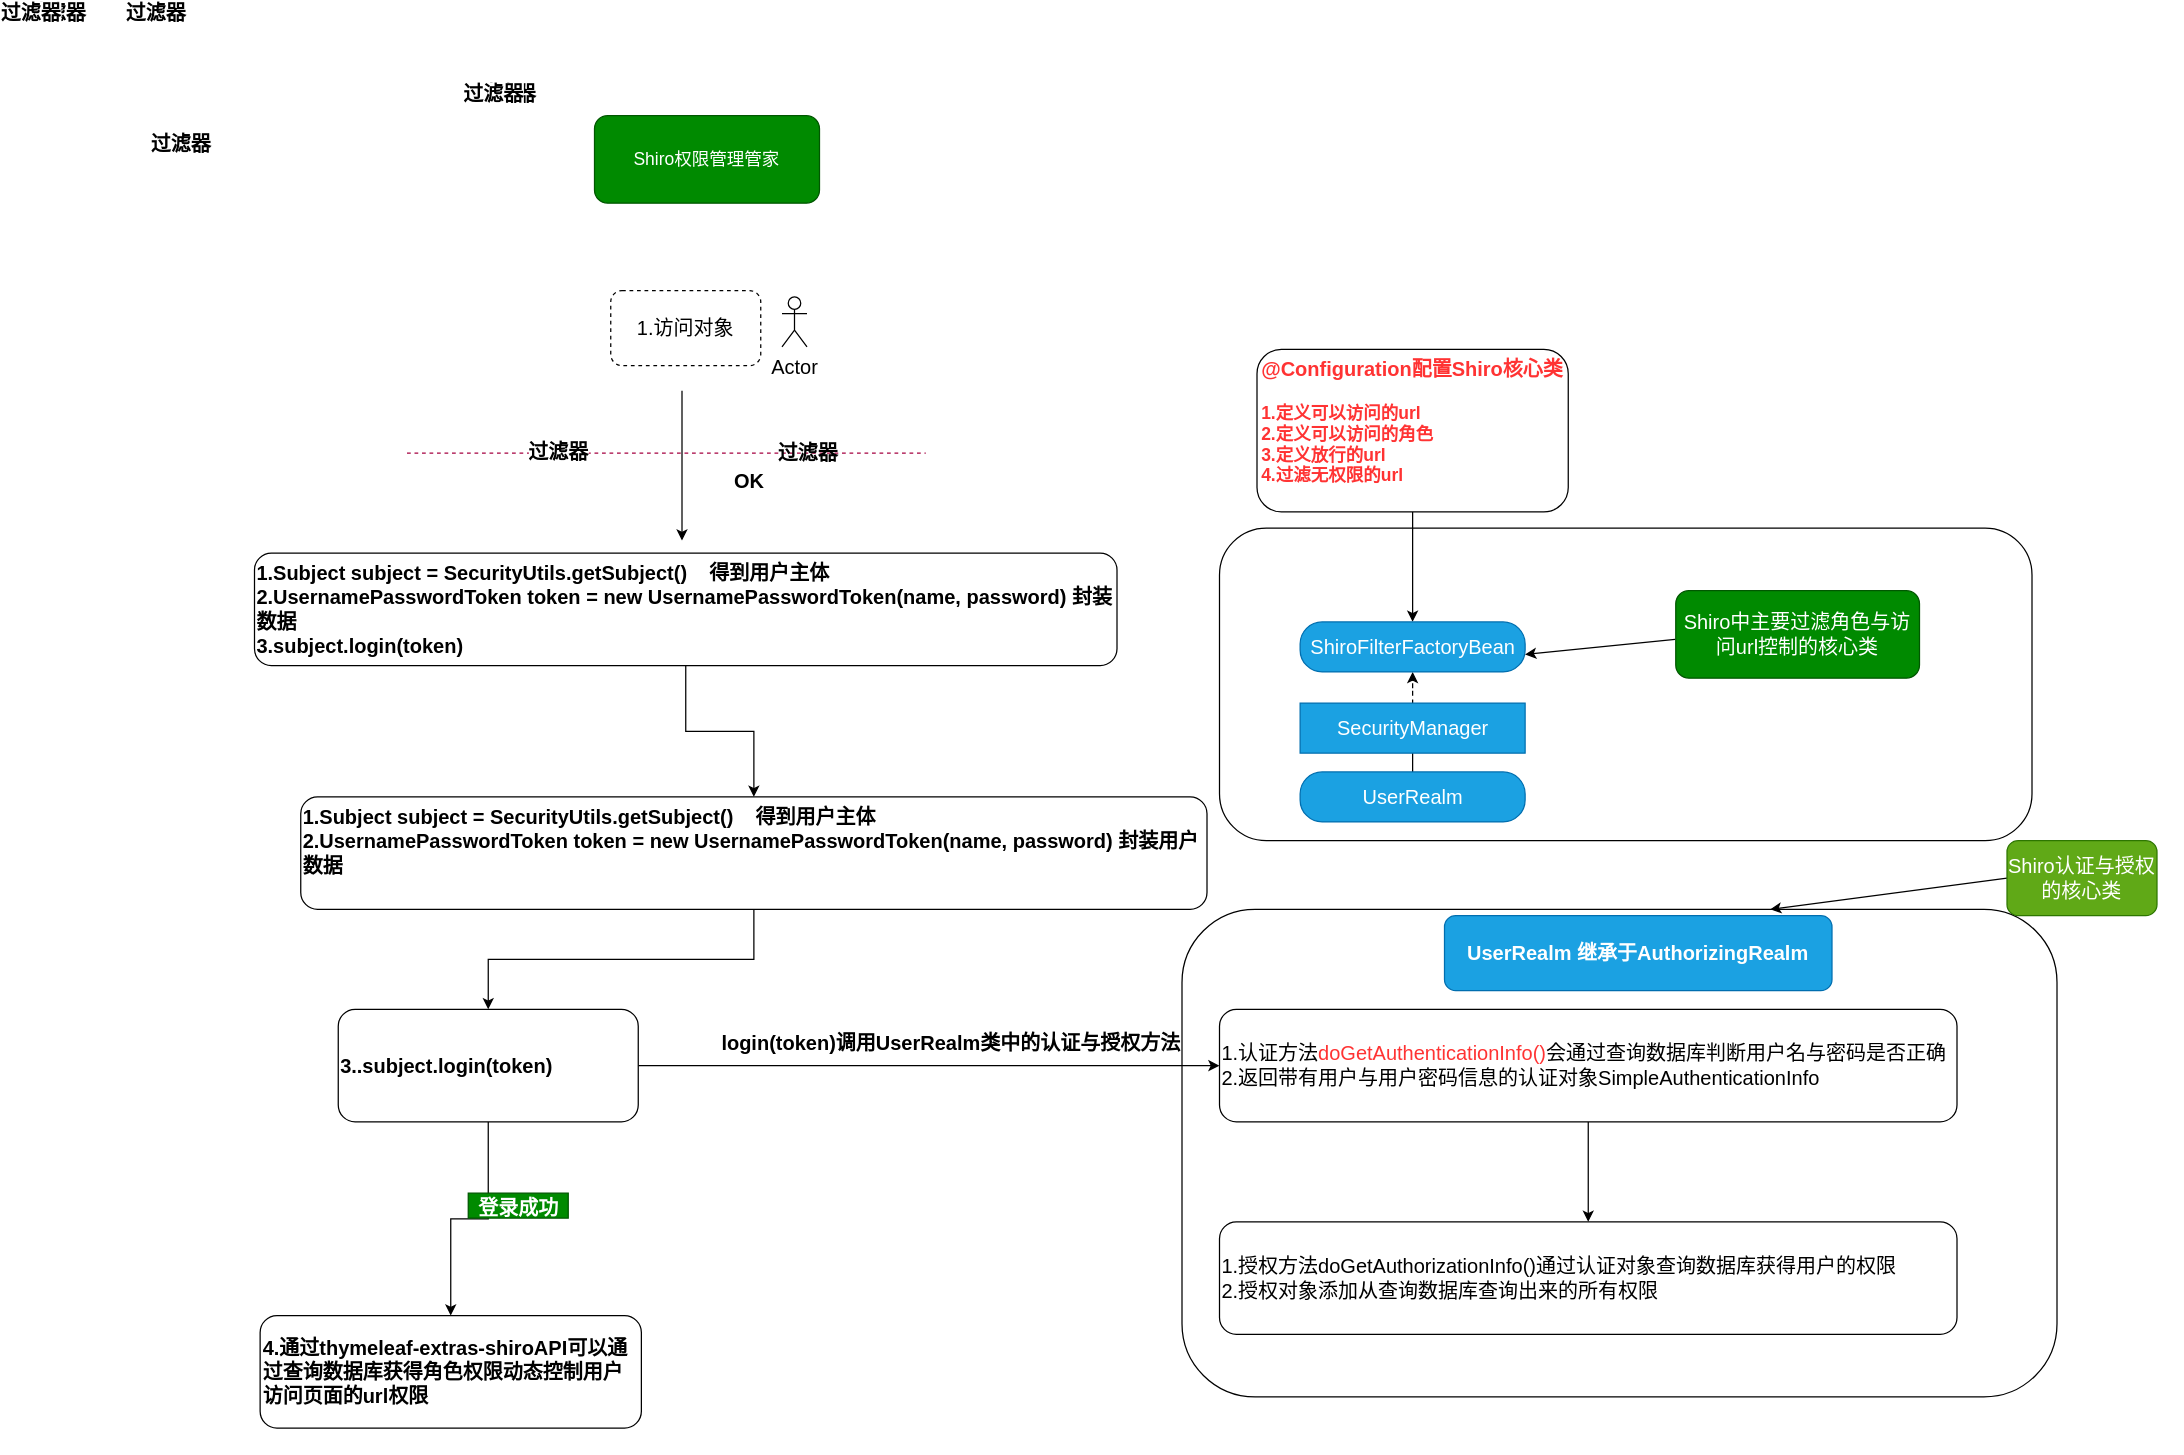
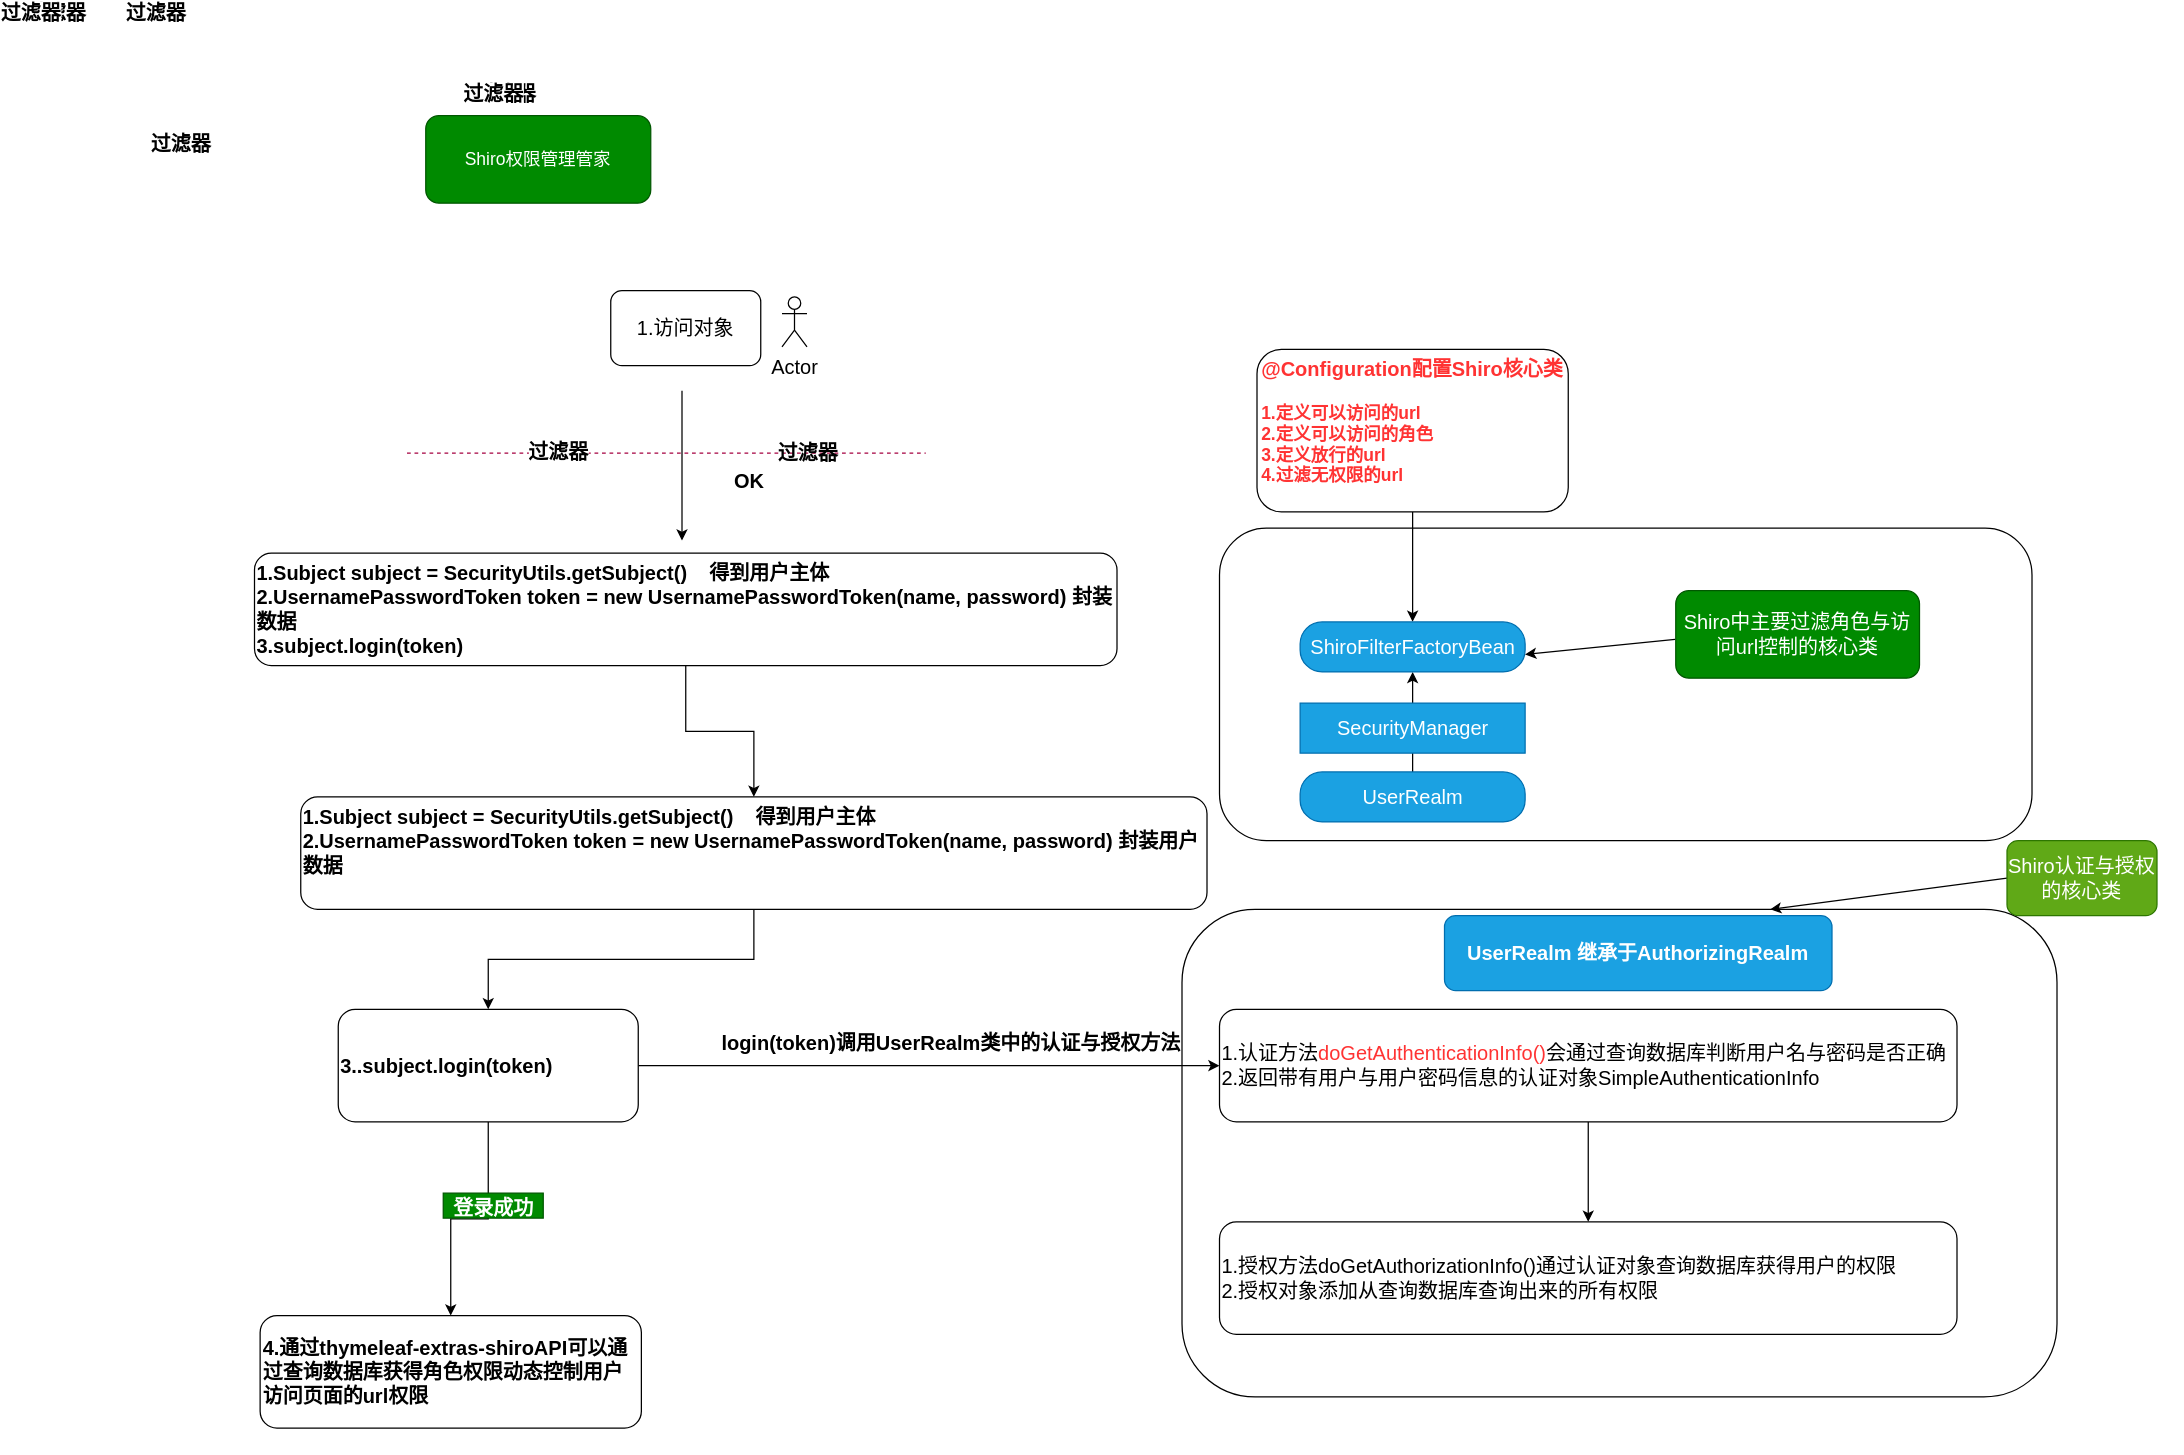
(707, 159) -> (538, 159)
(686, 328) -> (686, 328)
(1413, 684) -> (1413, 684)
(518, 1206) -> (493, 1206)
